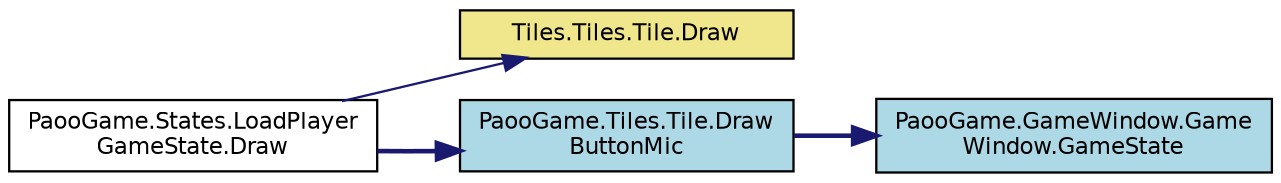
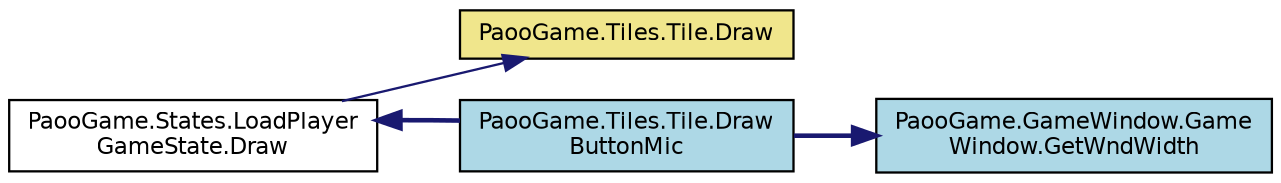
(627, 34) -> (627, 34)
(1074, 136) -> (1074, 136)
(407, 151) -> (430, 120)
